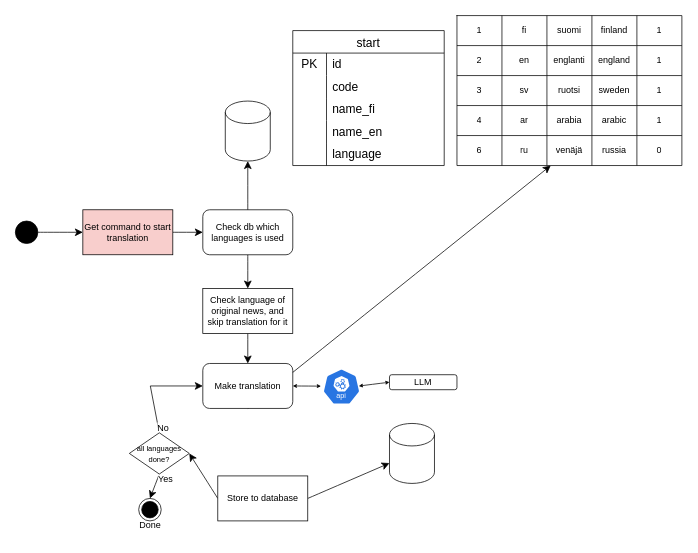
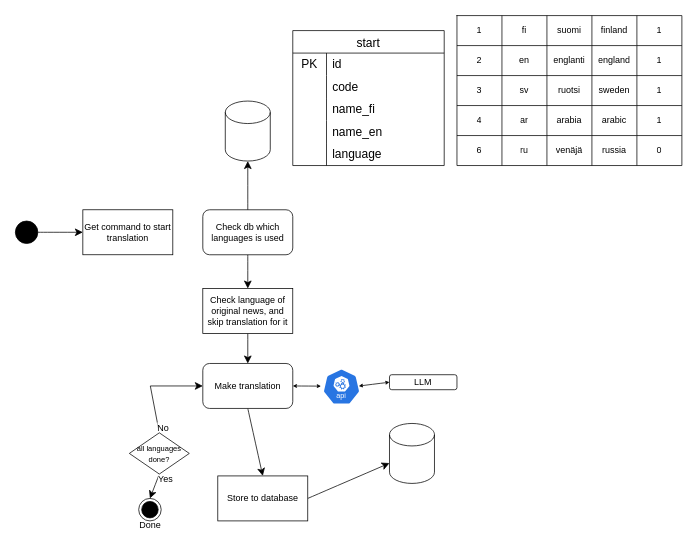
(128, 232) -> (128, 232)
(185, 232) -> none
(420, 270) -> (255, 440)
(205, 479) -> none
